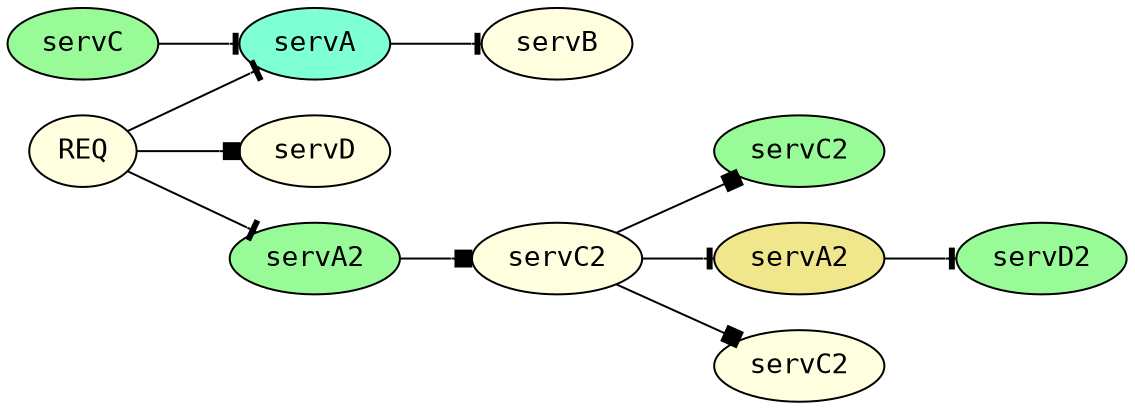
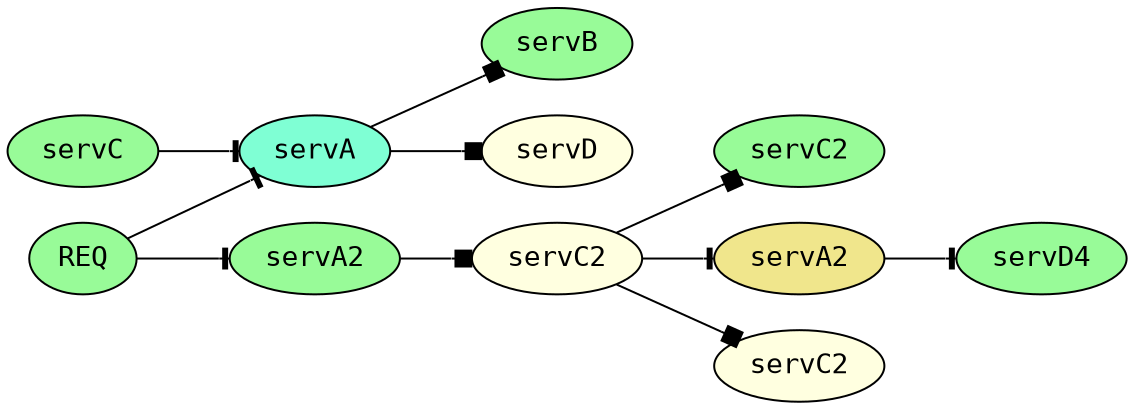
(431, 44) -> (426, 102)
(557, 44) -> (557, 44)
(83, 151) -> (83, 259)
(178, 151) -> (426, 151)
(1042, 259) -> (1042, 259)
